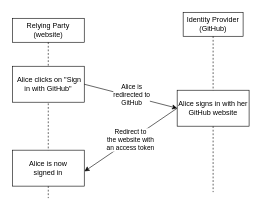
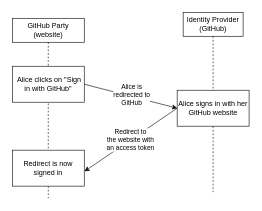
(48, 30) -> (48, 30)
(48, 168) -> (48, 168)
